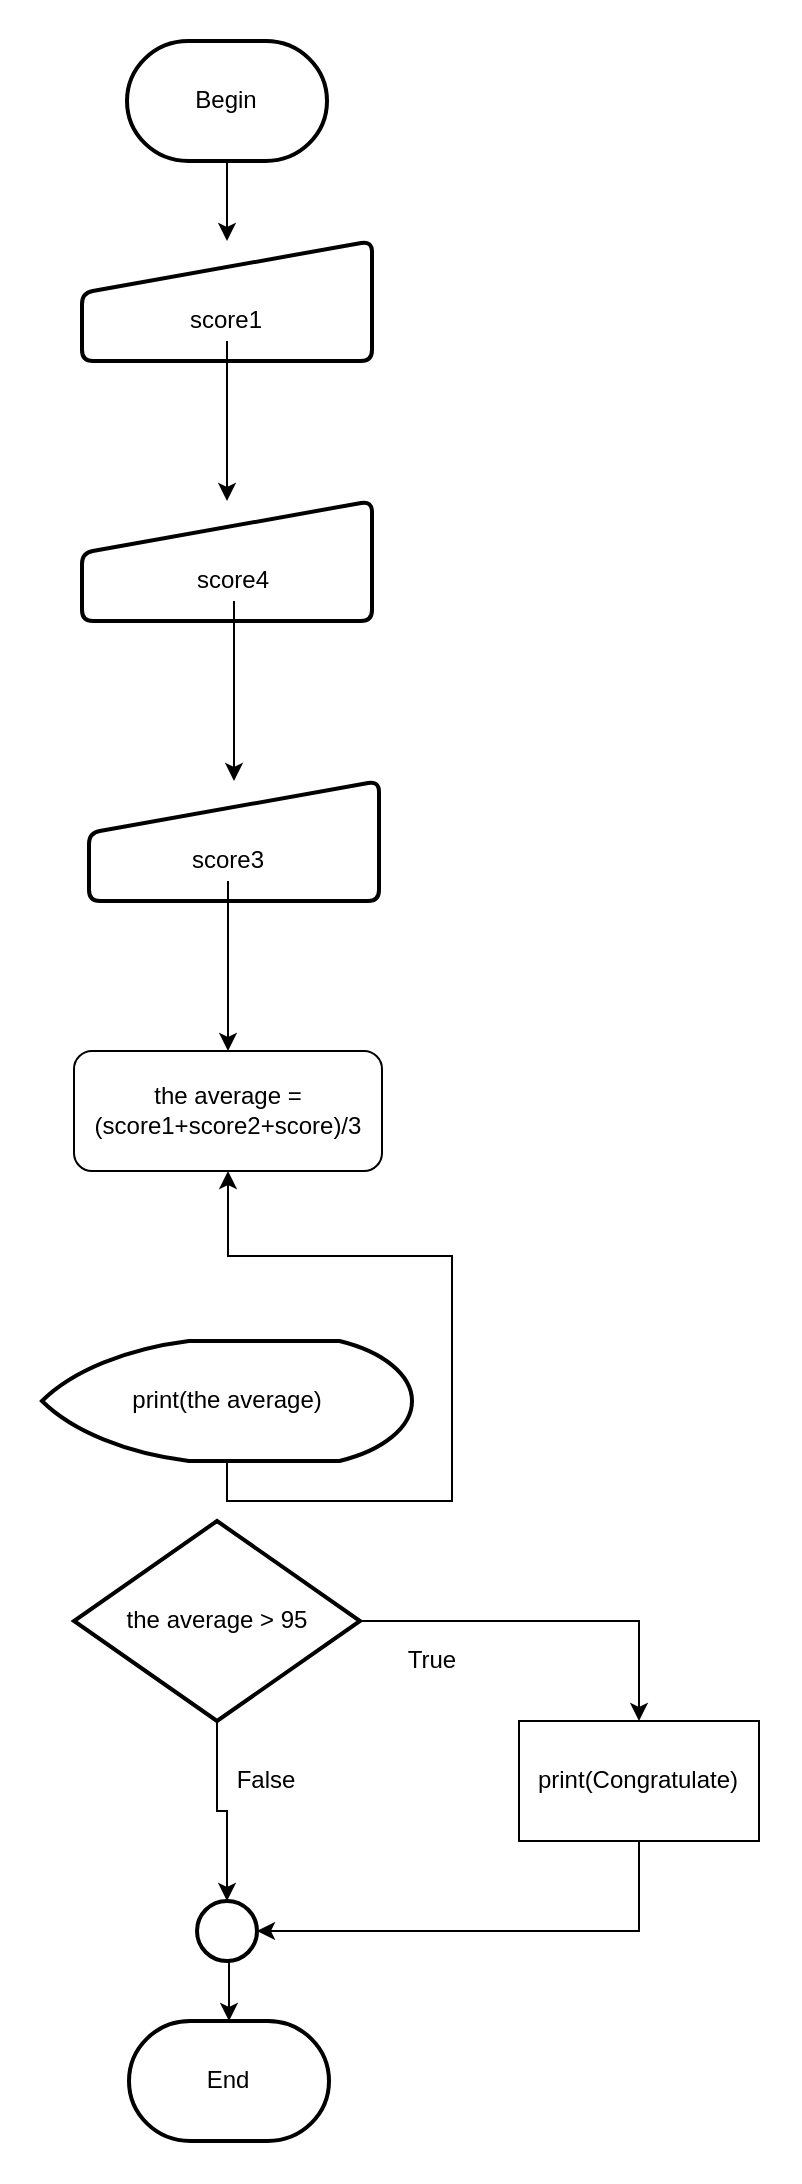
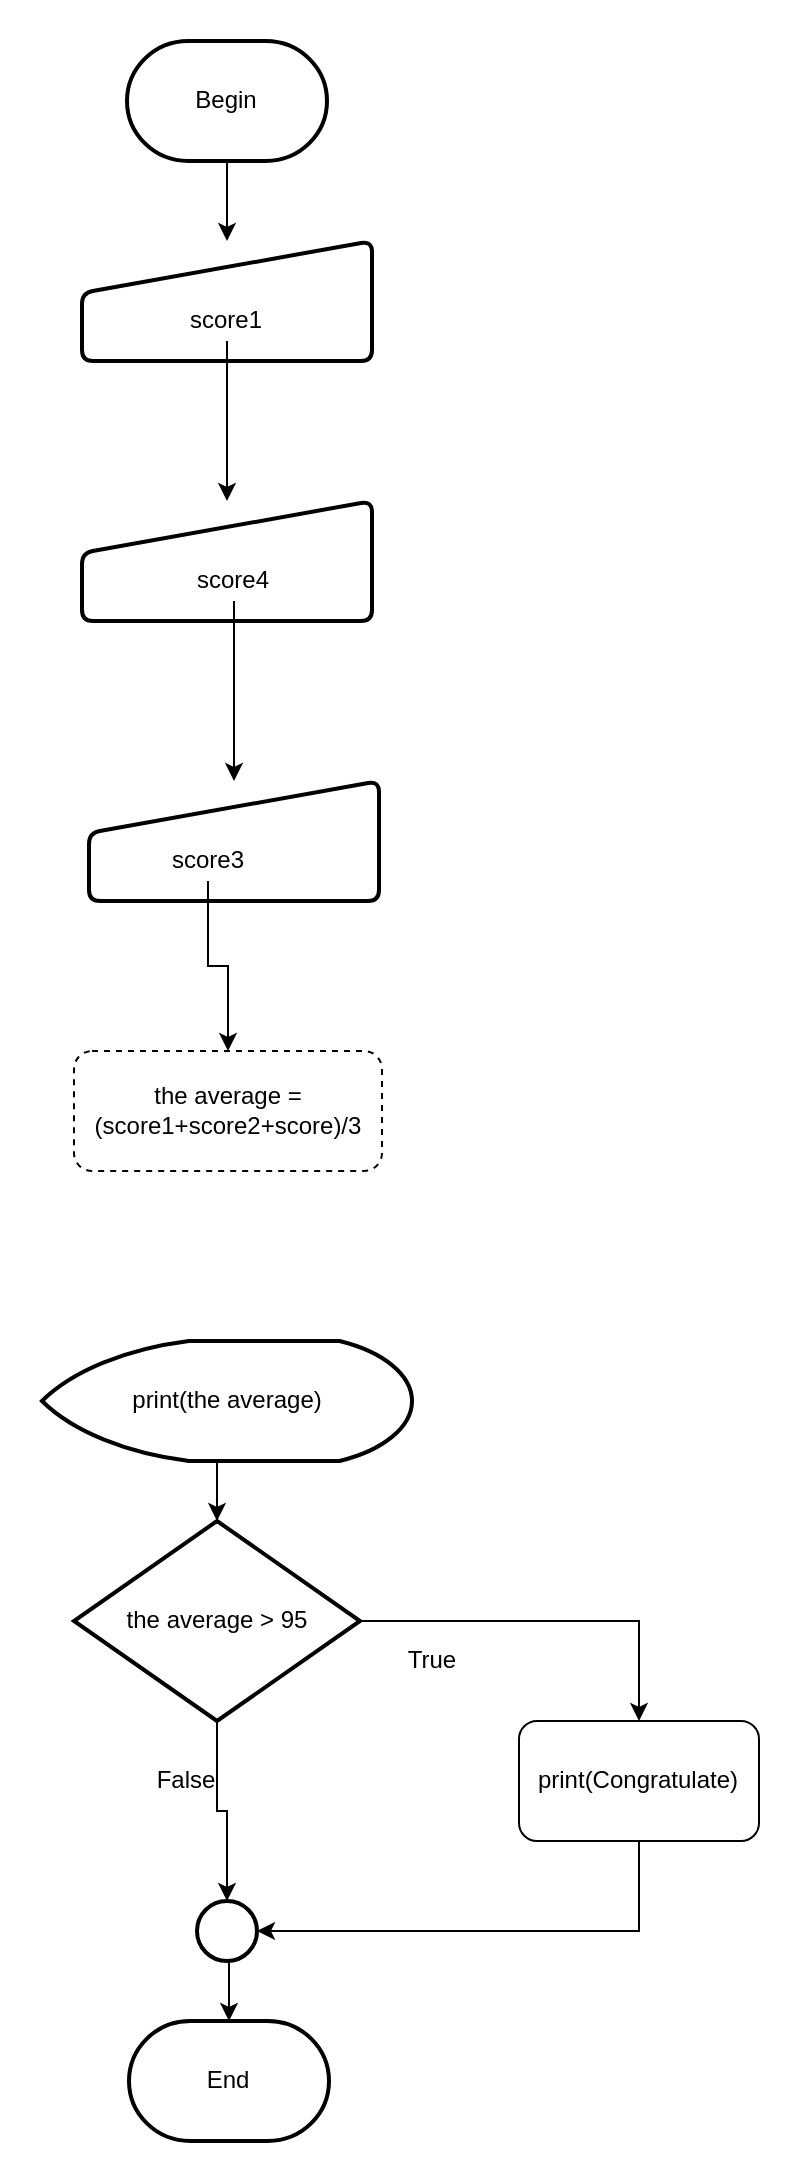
(228, 861) -> (208, 861)
(228, 1111) -> (228, 1111)
(452, 1363) -> (217, 1479)
(267, 1781) -> (187, 1781)
(639, 1781) -> (639, 1781)
